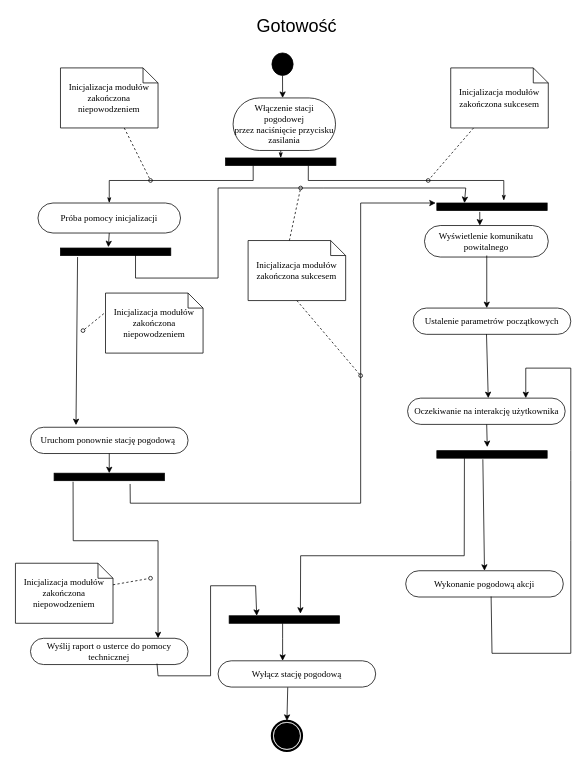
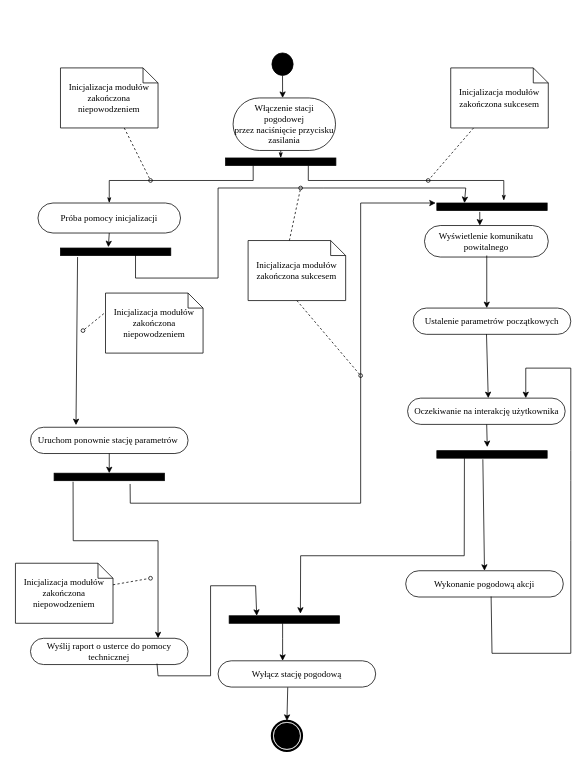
(297, 27) -> none
(109, 440) -> (109, 440)
